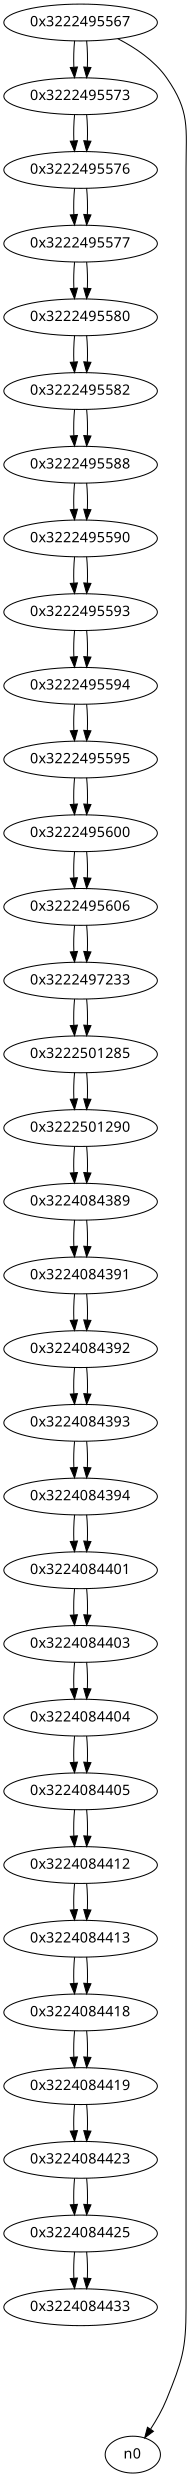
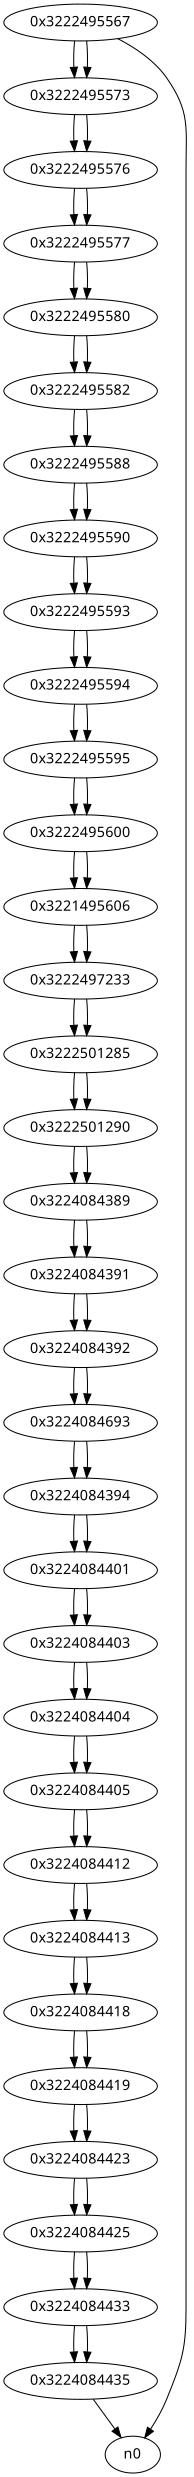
(81, 907) -> (81, 907)
(81, 1423) -> (81, 1423)
none -> (81, 2381)
